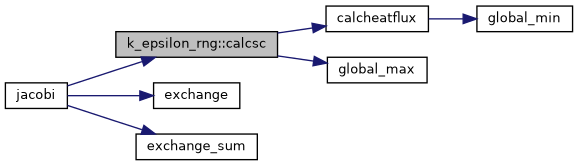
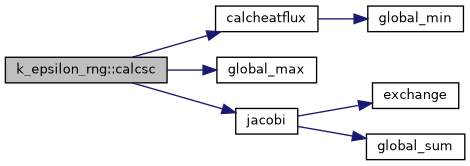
(105, 74) -> (178, 96)
(197, 147) -> (416, 147)
